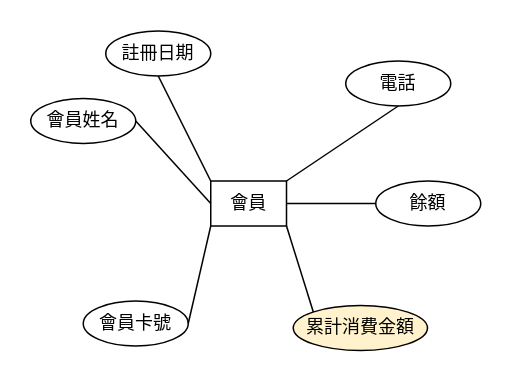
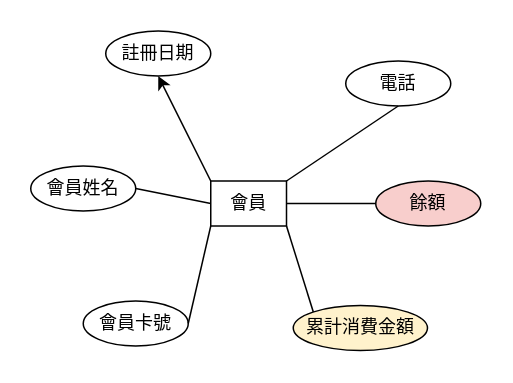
(161, 81) -> (163, 85)
(83, 121) -> (83, 188)
(428, 203) -> (428, 203)
